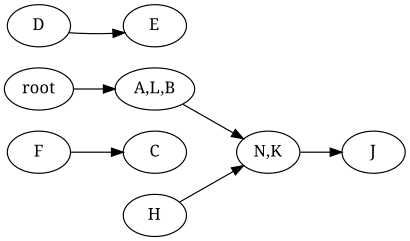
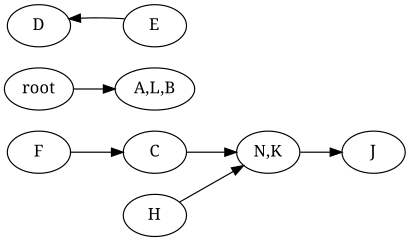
(91, 34) -> (103, 18)
(208, 119) -> (206, 152)
